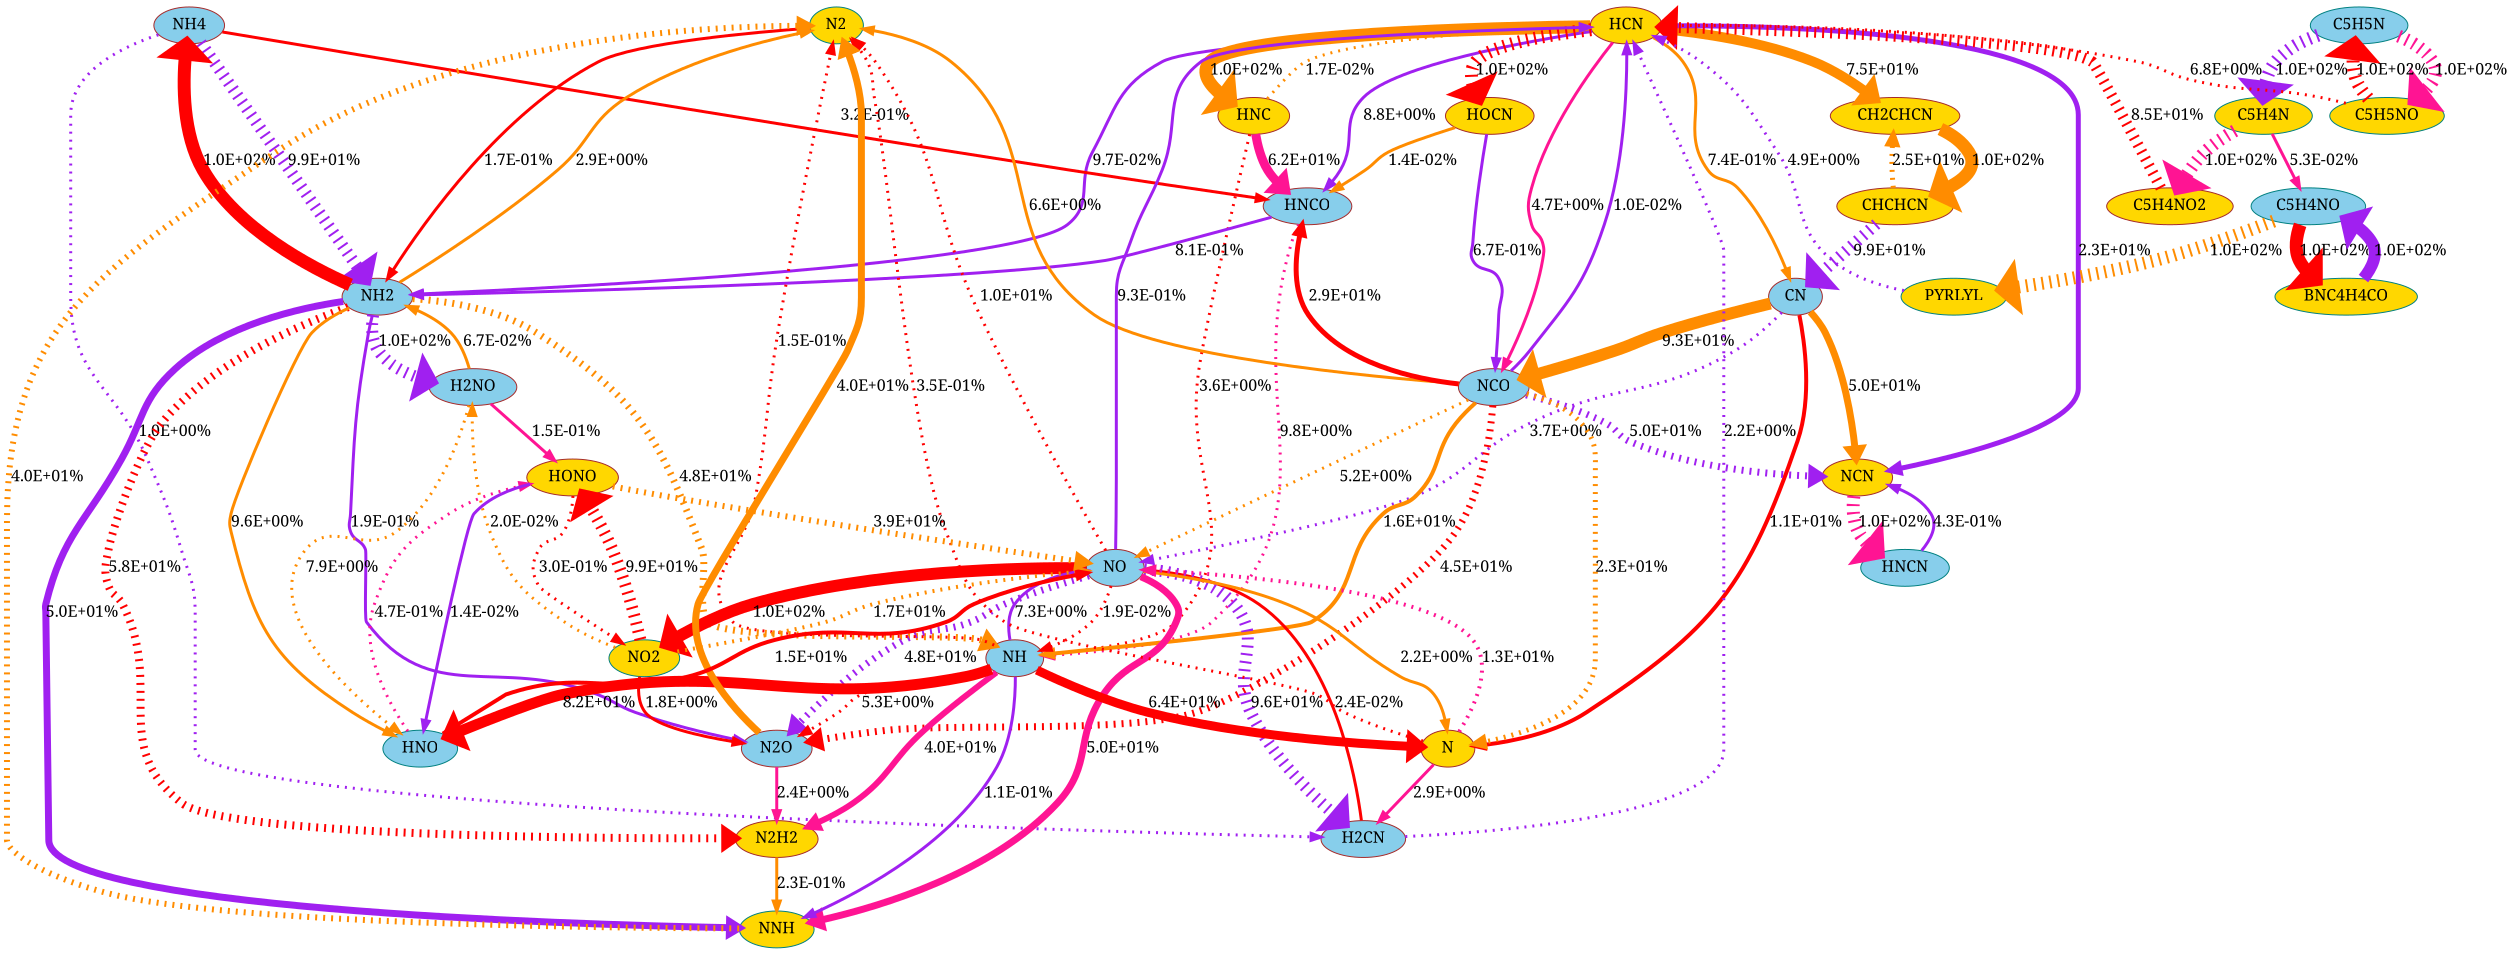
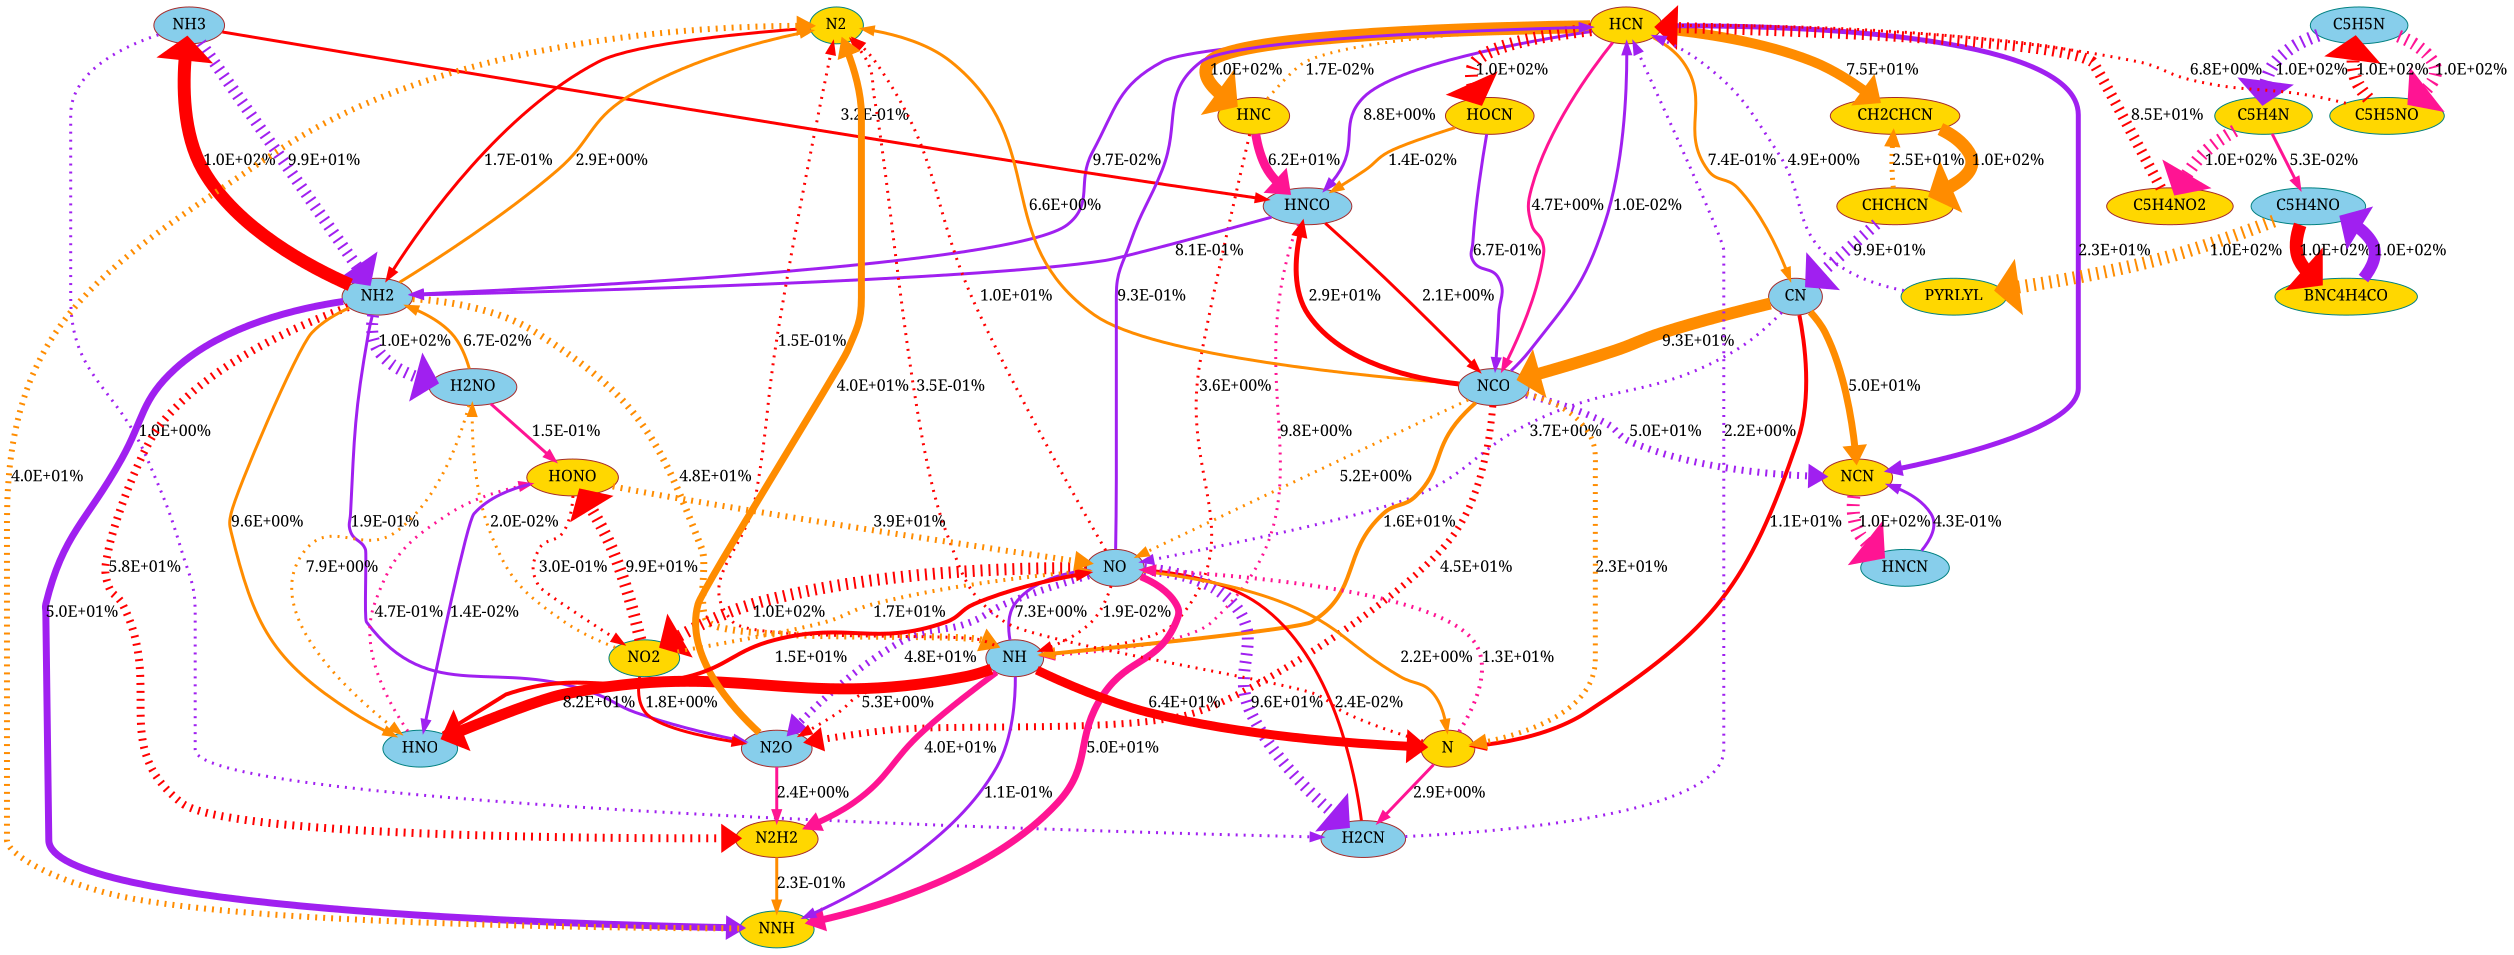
(189, 25) -> (189, 25)
none -> (1399, 292)
(876, 580) -> (876, 580)
